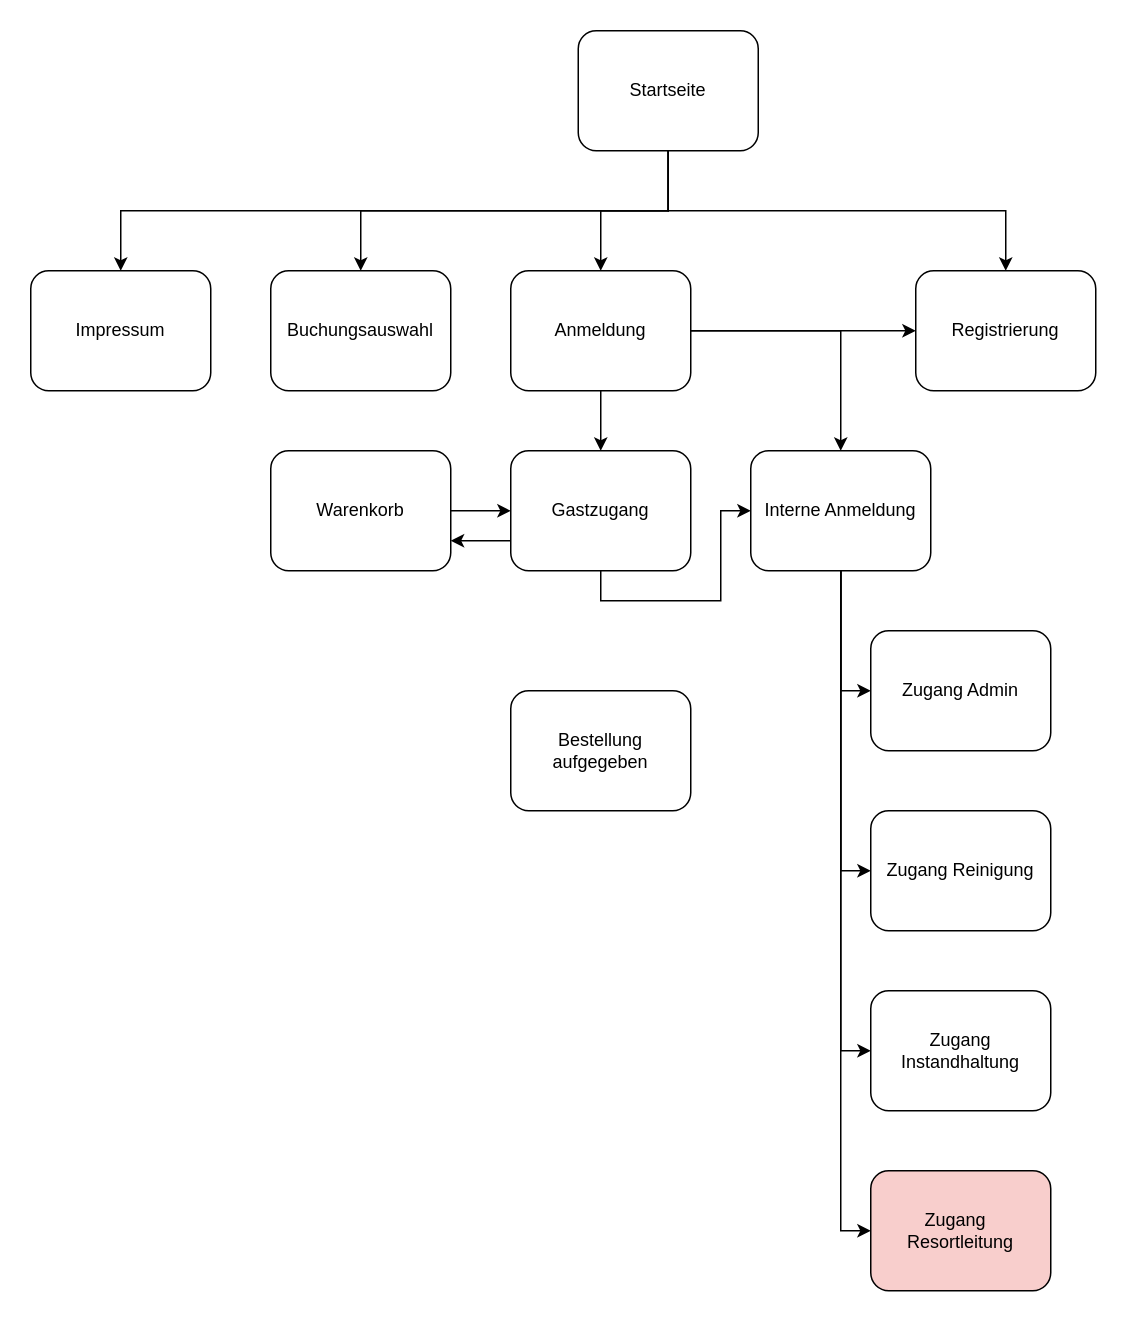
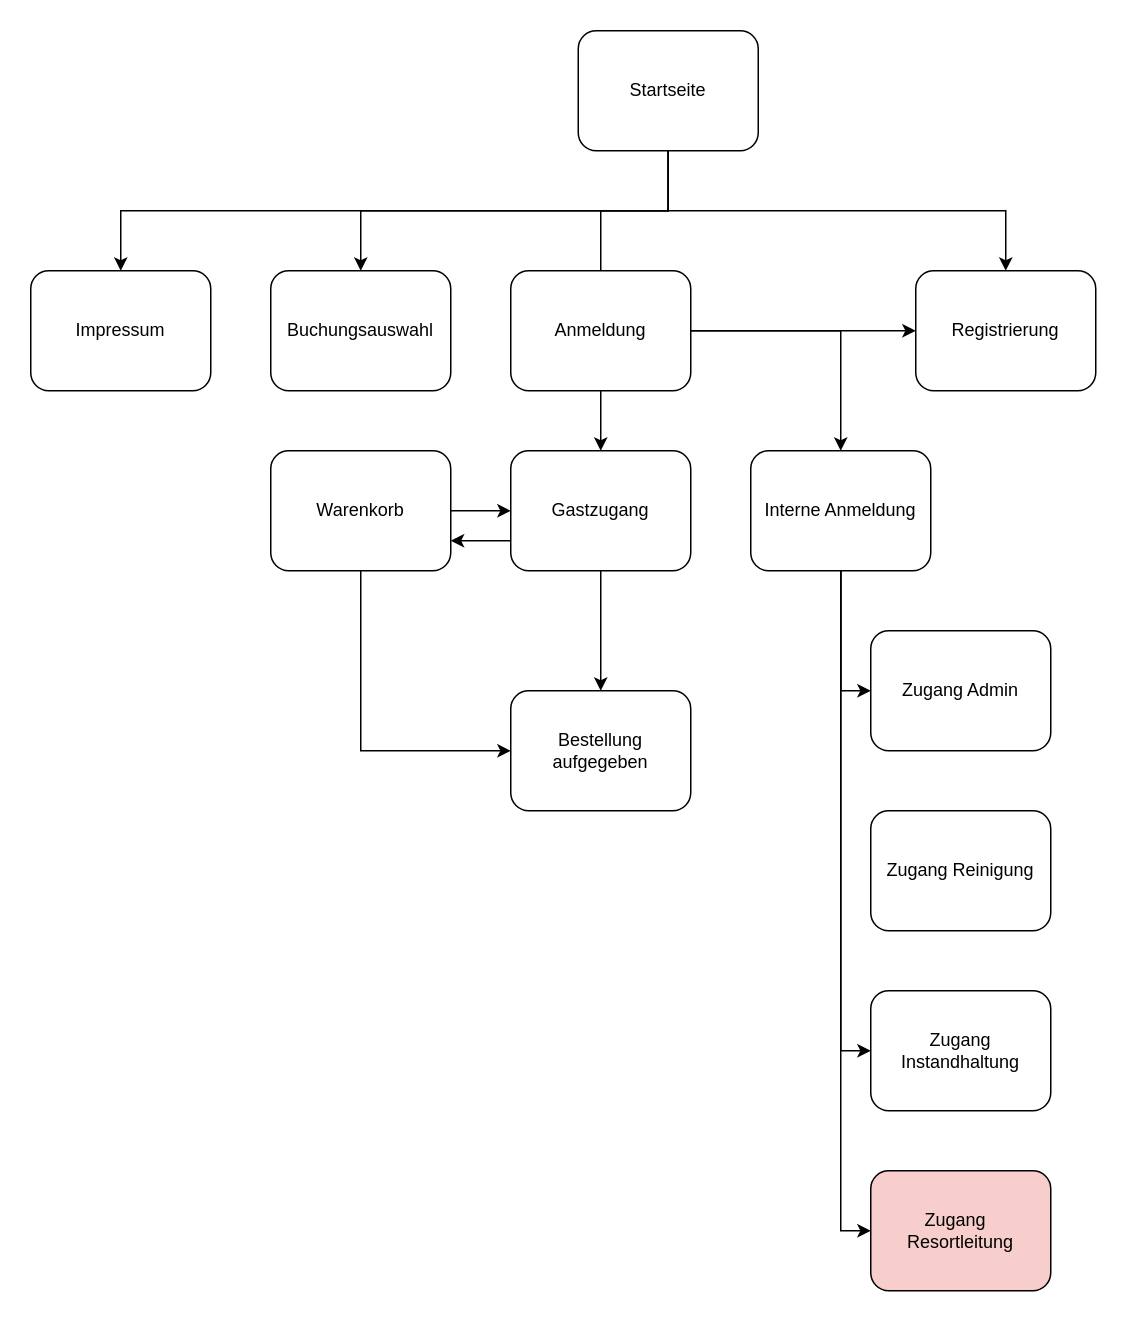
(601, 259) -> (601, 263)
(714, 601) -> (601, 639)
none -> (361, 731)
(852, 871) -> none
